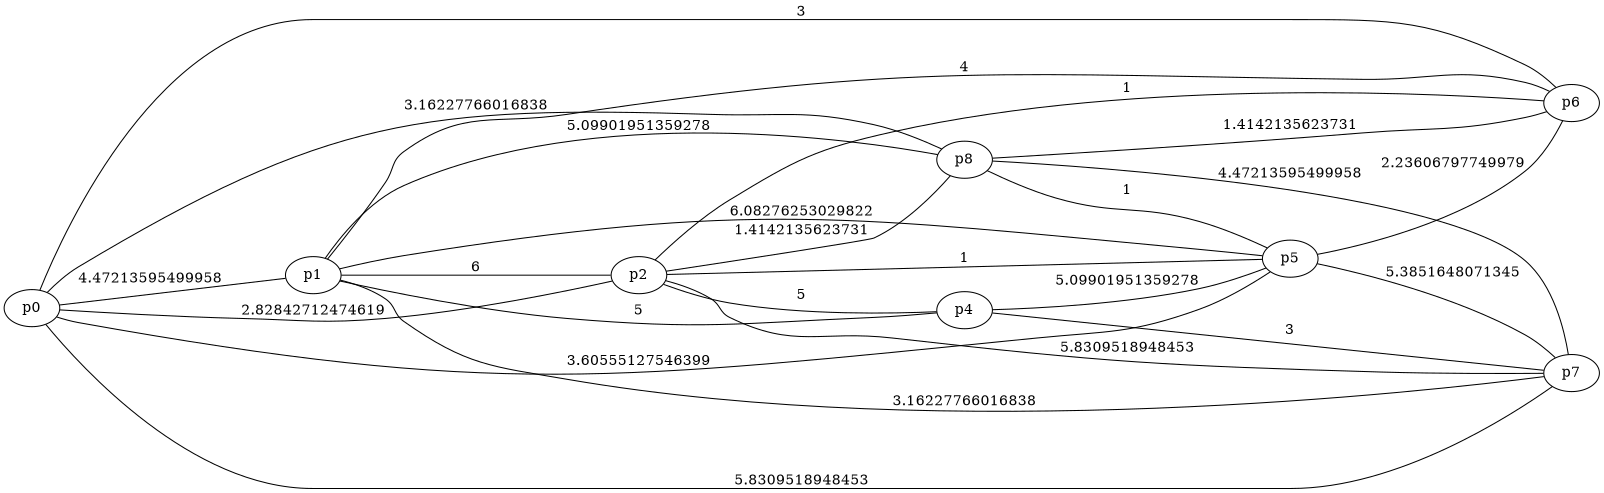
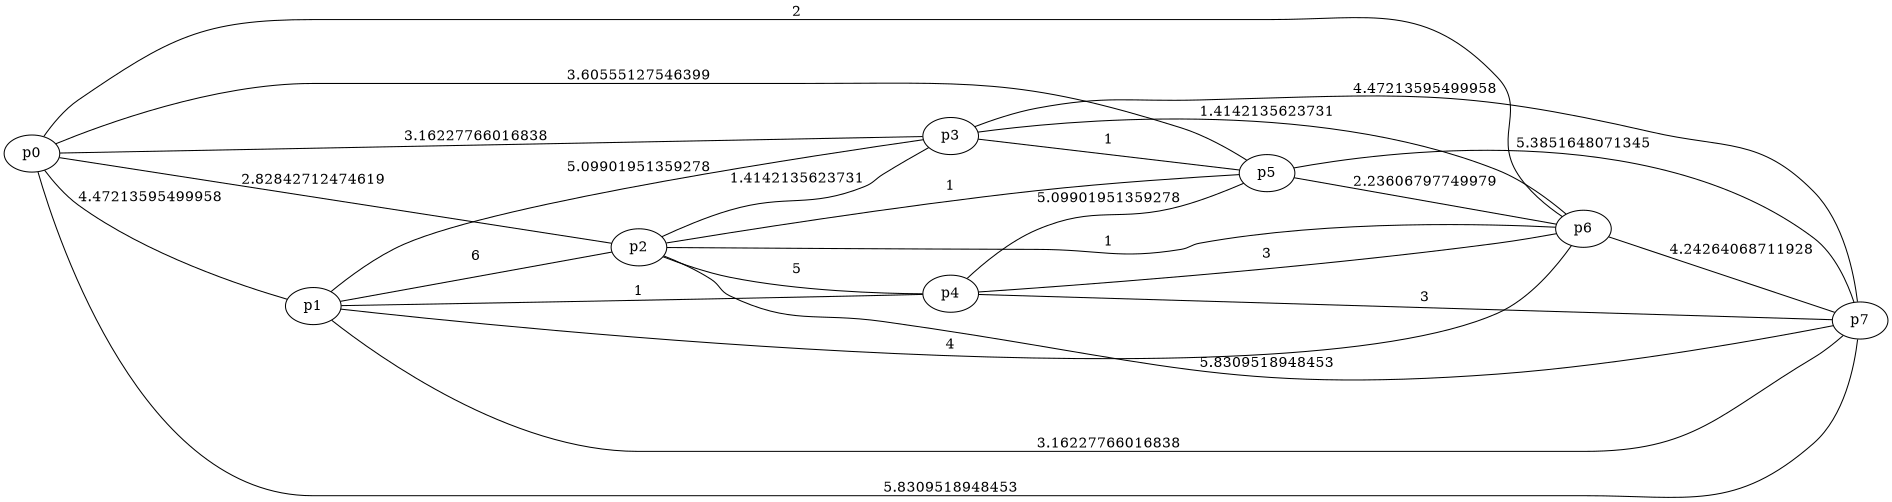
(802, 12) -> (797, 12)
(965, 160) -> (951, 136)
(800, 219) -> none
none -> (1268, 269)
none -> (1722, 275)
(639, 311) -> (639, 291)
